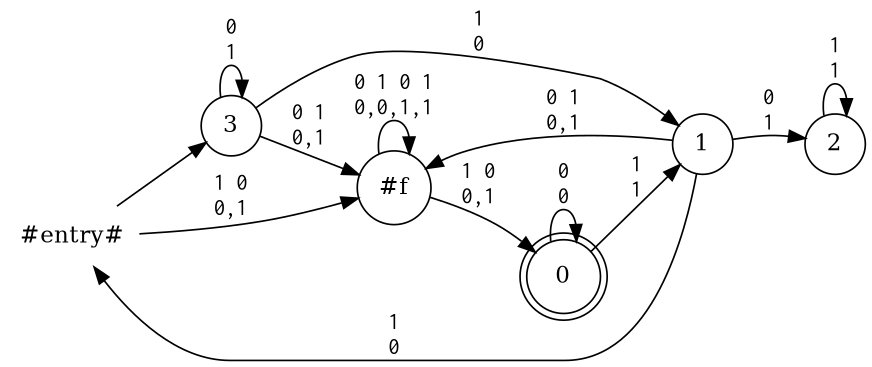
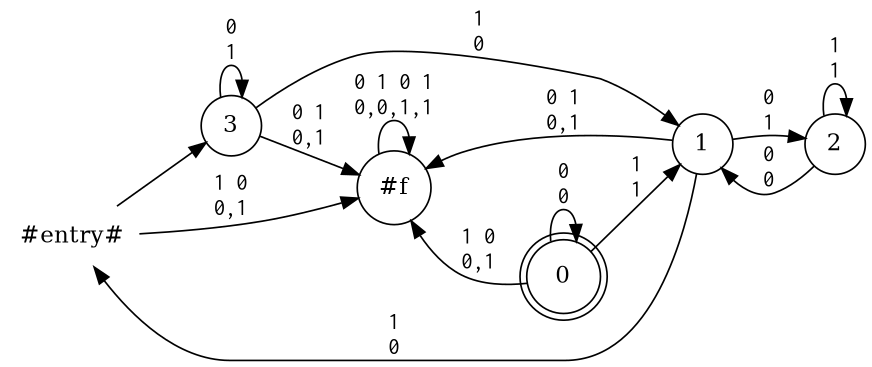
none -> (776, 192)
(478, 215) -> (466, 277)
